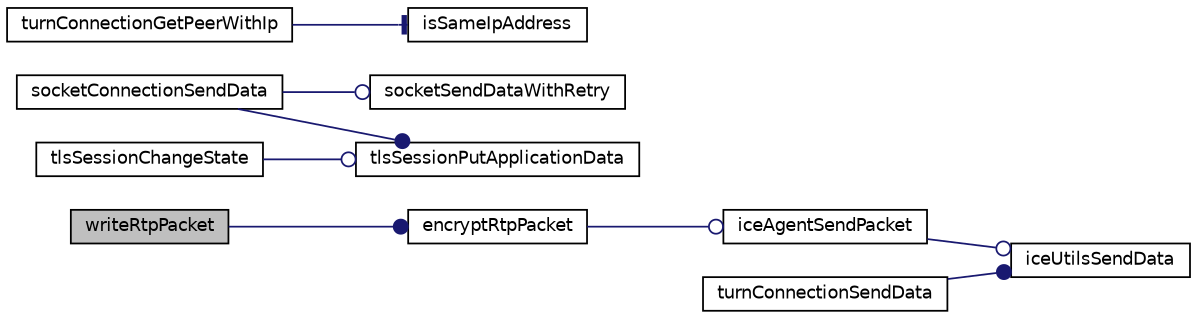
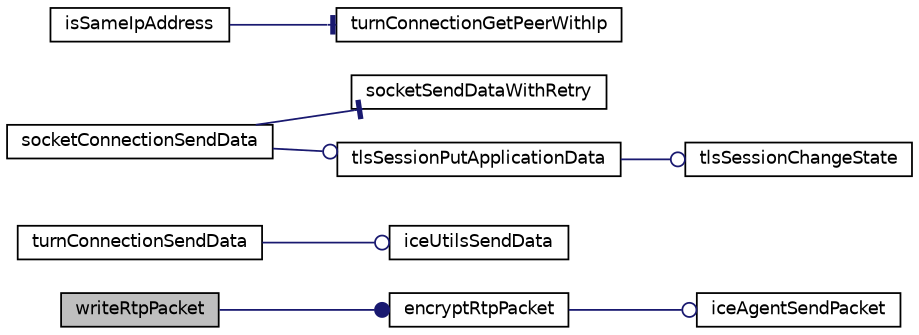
(346, 25) -> (278, 25)
(319, 92) -> (305, 118)
(316, 124) -> (298, 150)
(302, 159) -> (646, 159)
(962, 243) -> none
(972, 276) -> (319, 243)
